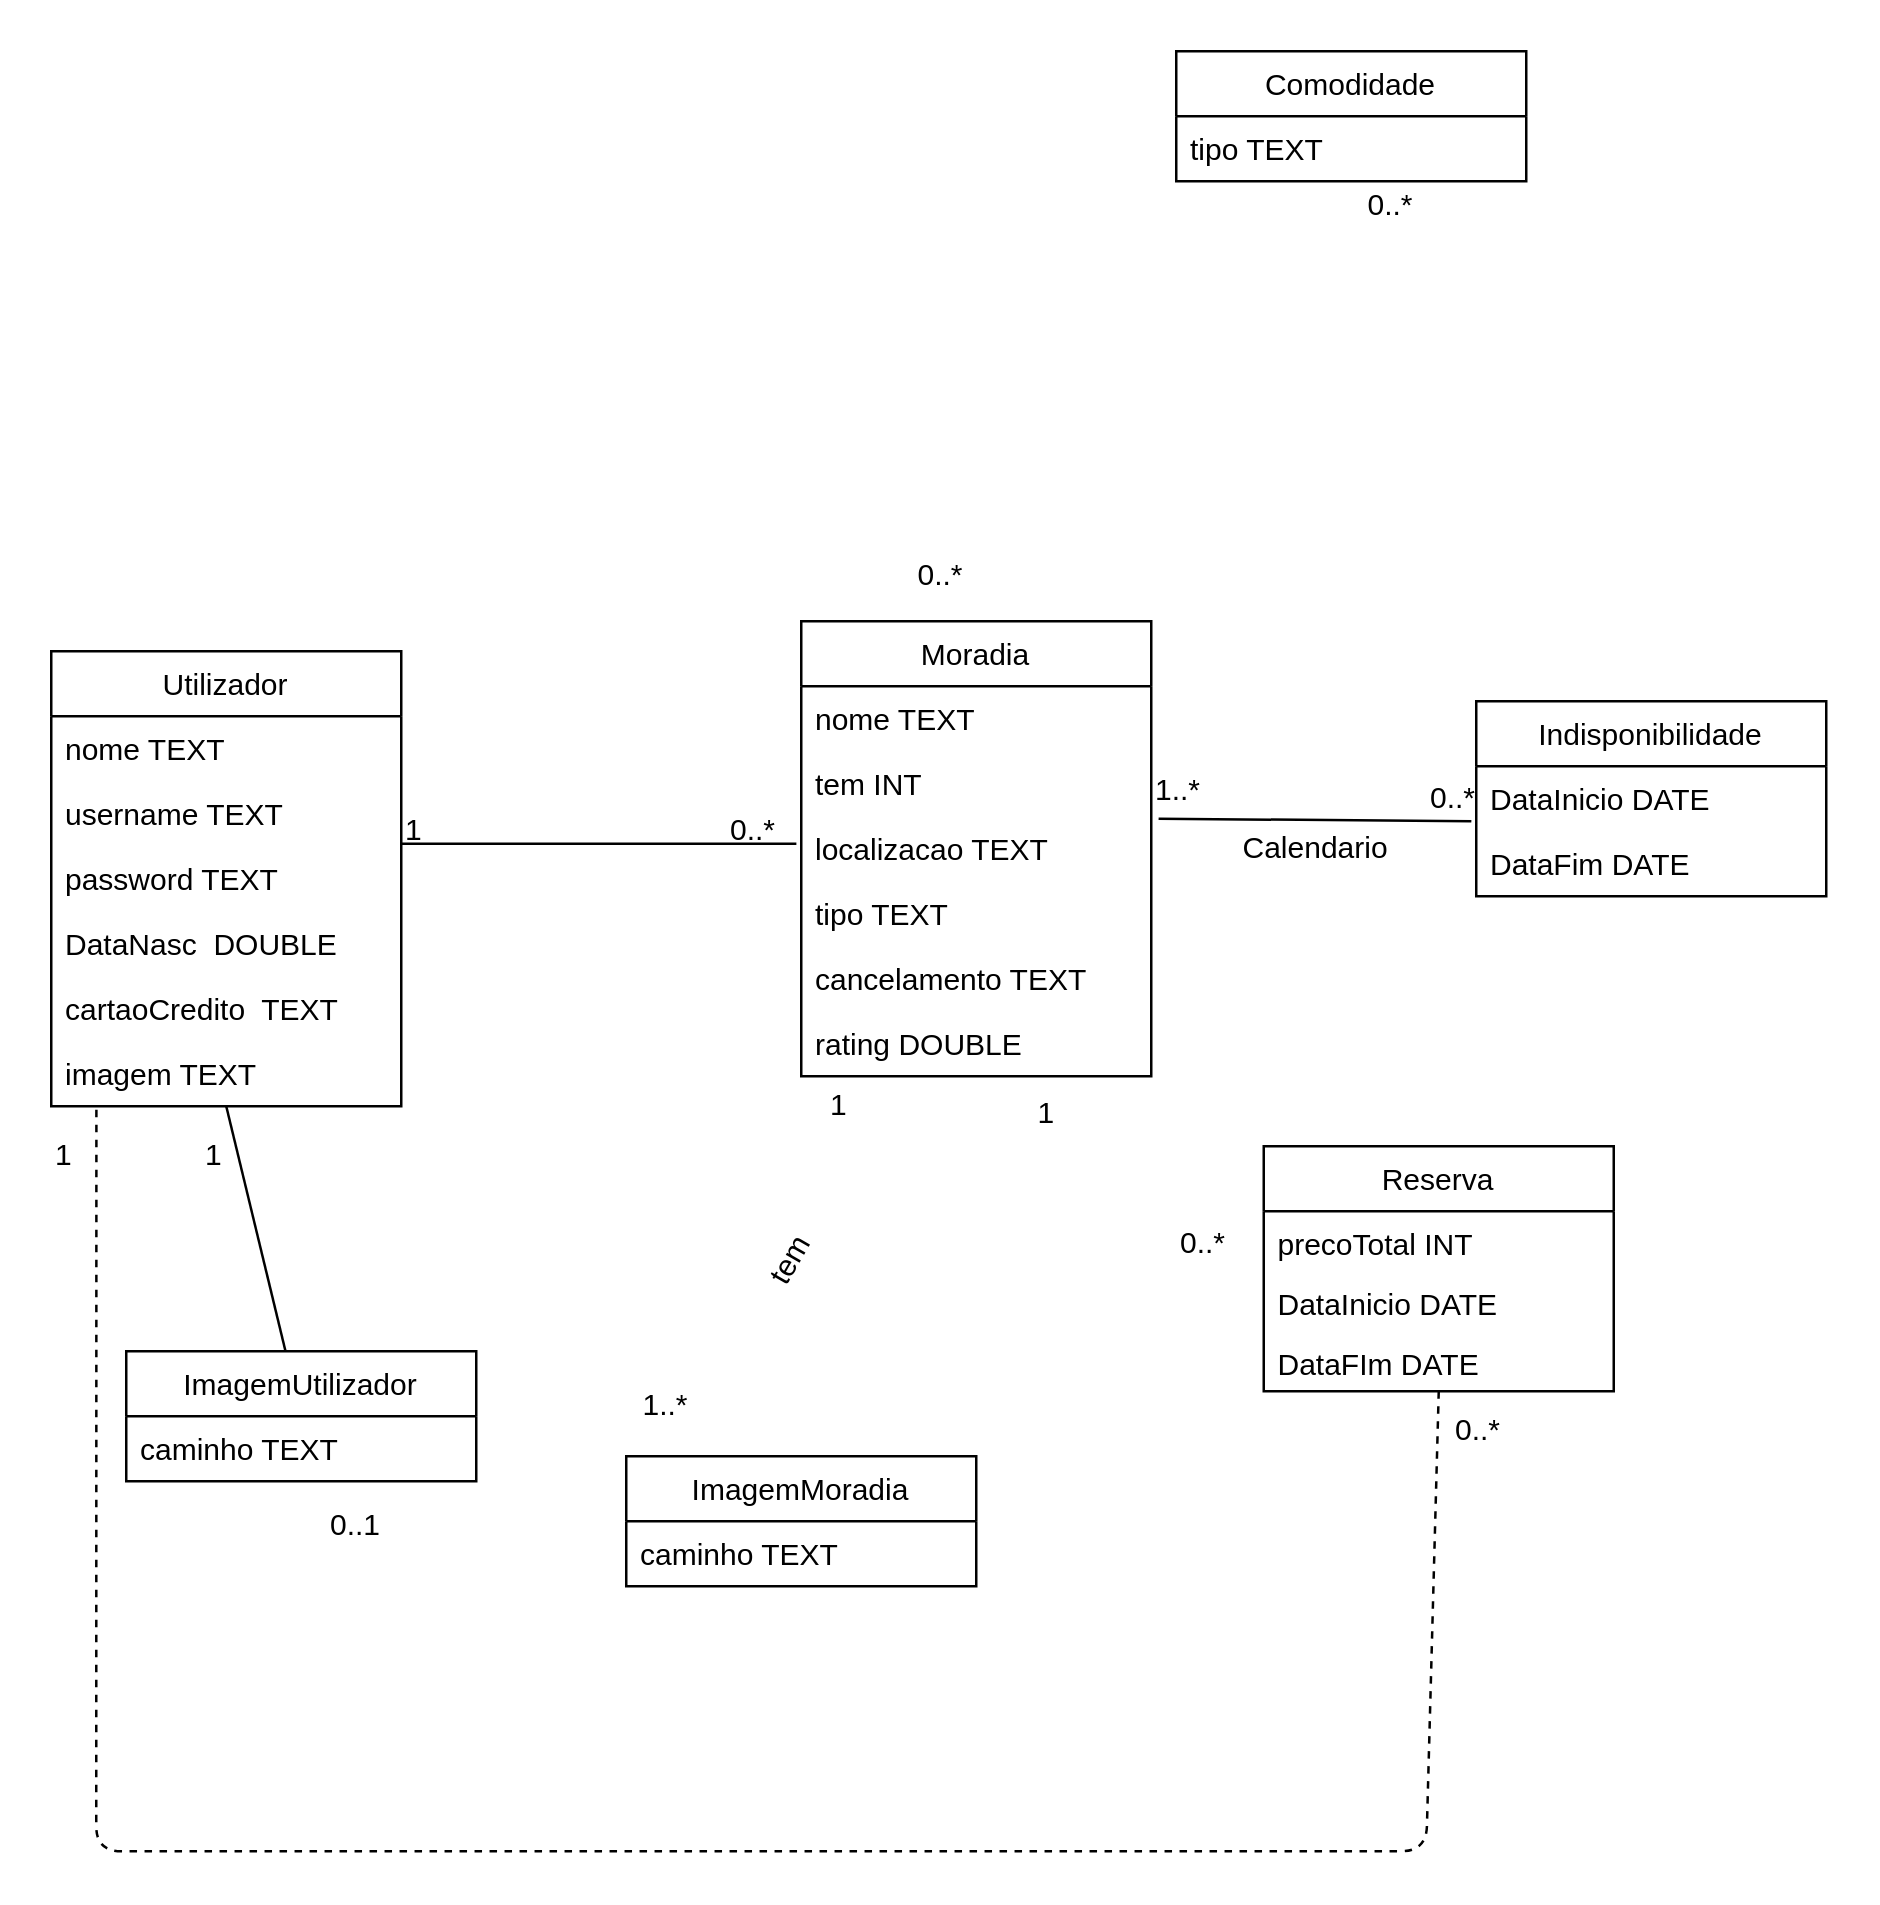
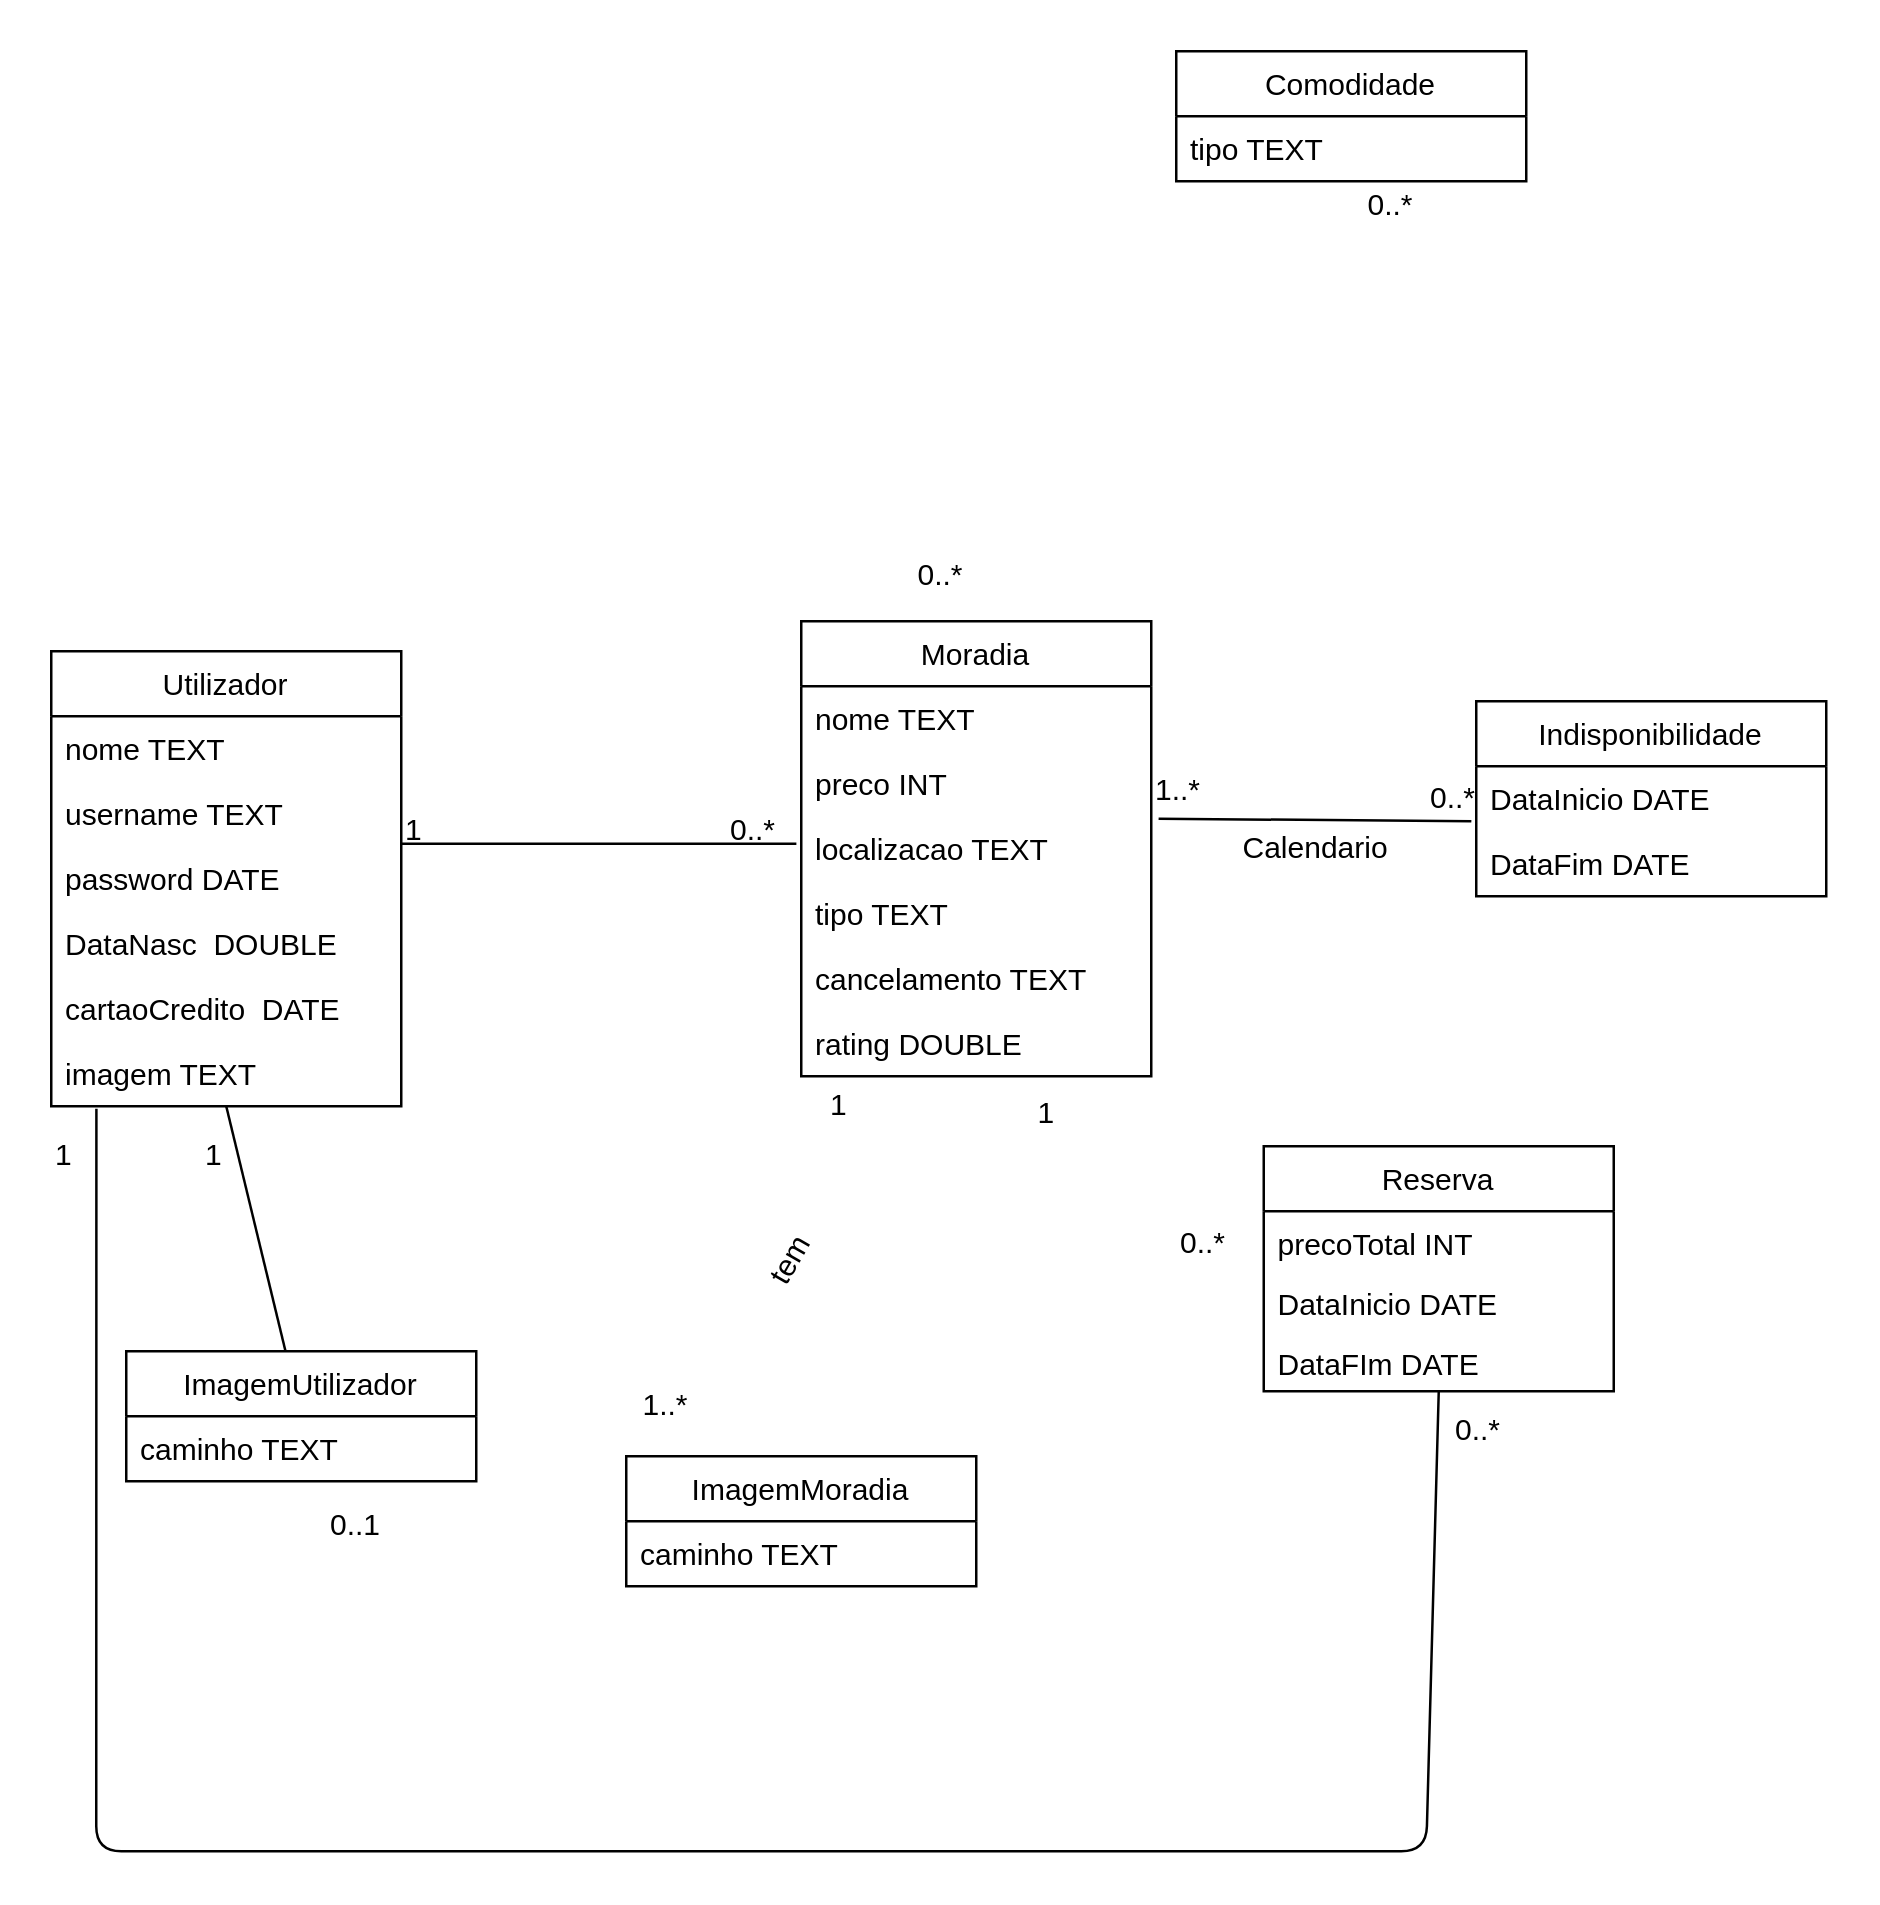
(870, 785) -> (887, 785)
(170, 880) -> (170, 880)
(217, 1010) -> (217, 1010)
(617, 1851) -> (617, 1851)
